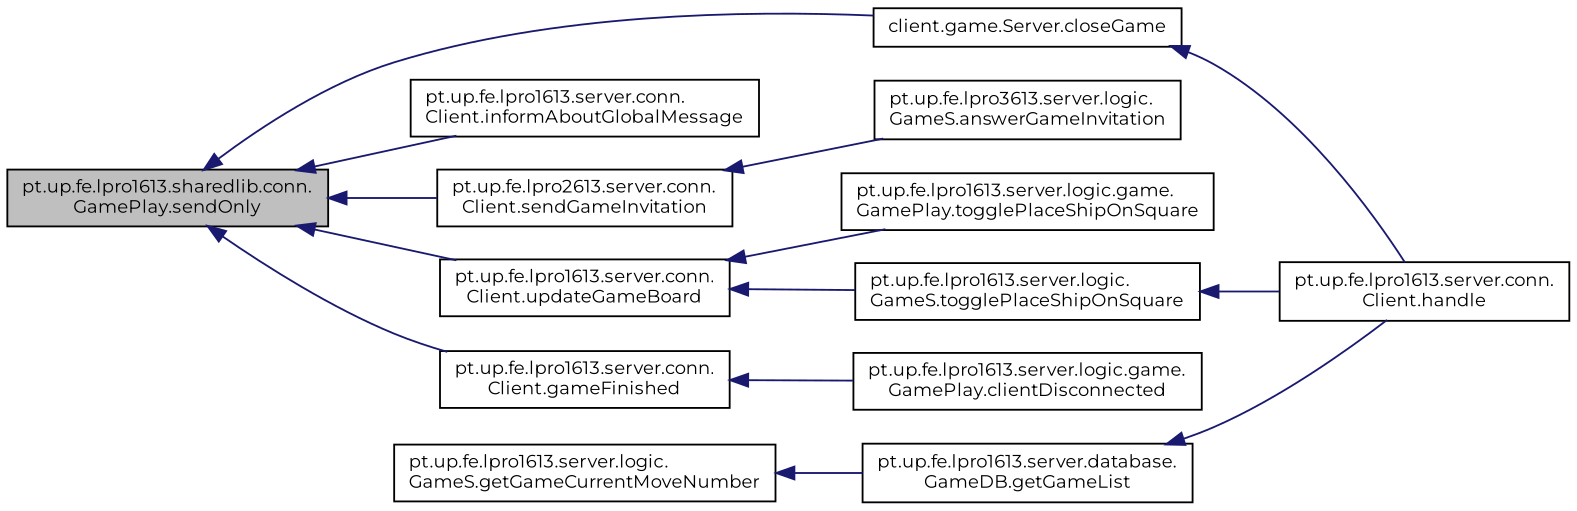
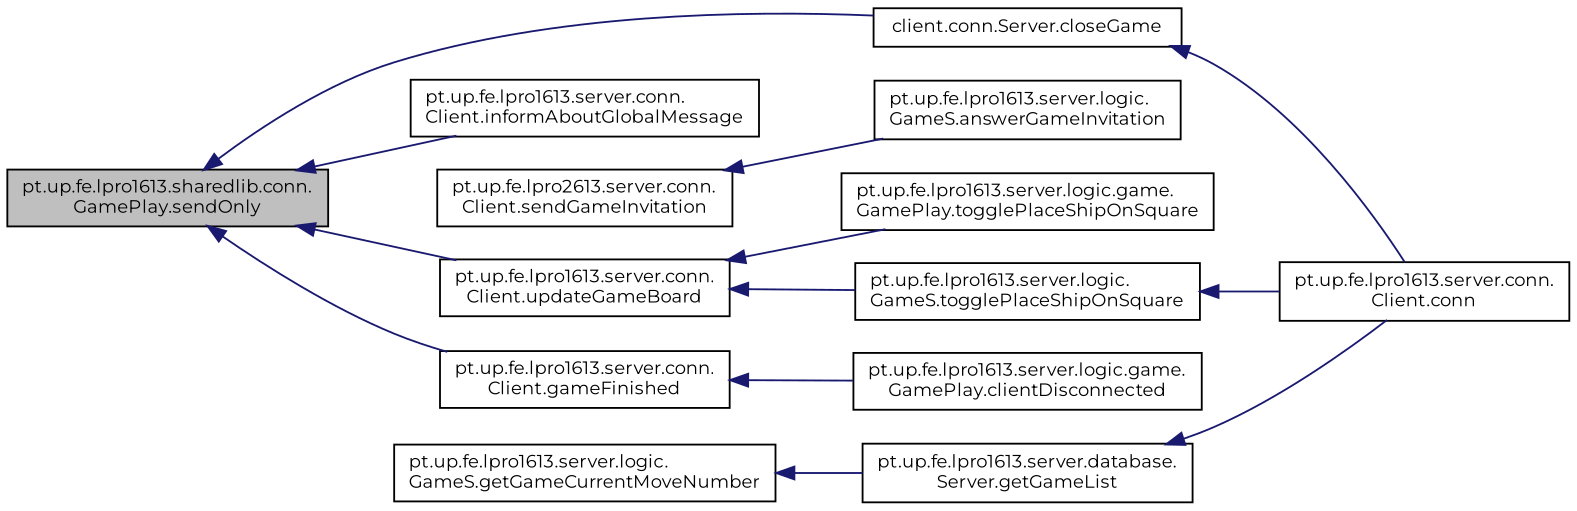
(1028, 28) -> (1028, 28)
(1028, 110) -> (1028, 110)
(392, 198) -> none
(1424, 292) -> (1424, 292)
(1028, 473) -> (1028, 473)
